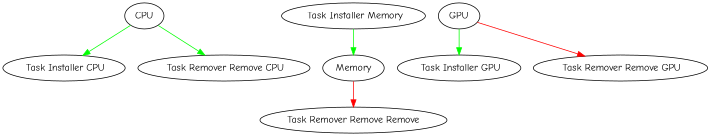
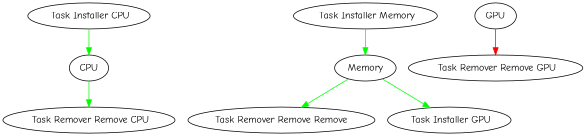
(110, 38) -> (89, 38)
(459, 38) -> (403, 91)
(353, 91) -> (328, 91)
